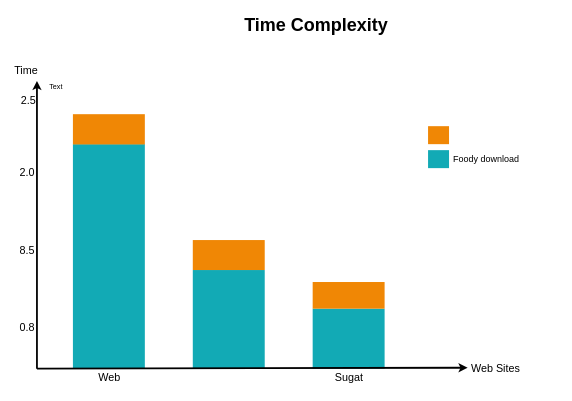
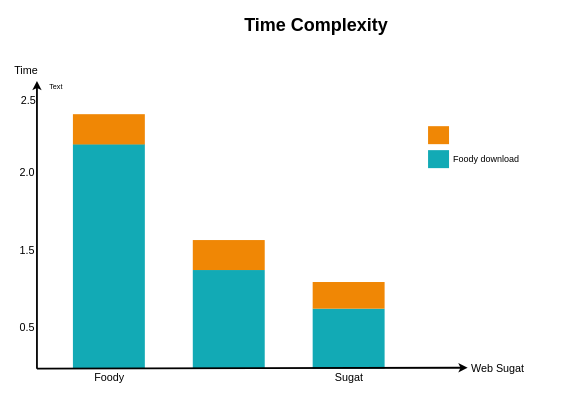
(27, 251) -> (27, 251)
(27, 329) -> (27, 329)
(496, 370) -> (497, 370)
(109, 378) -> (109, 378)
